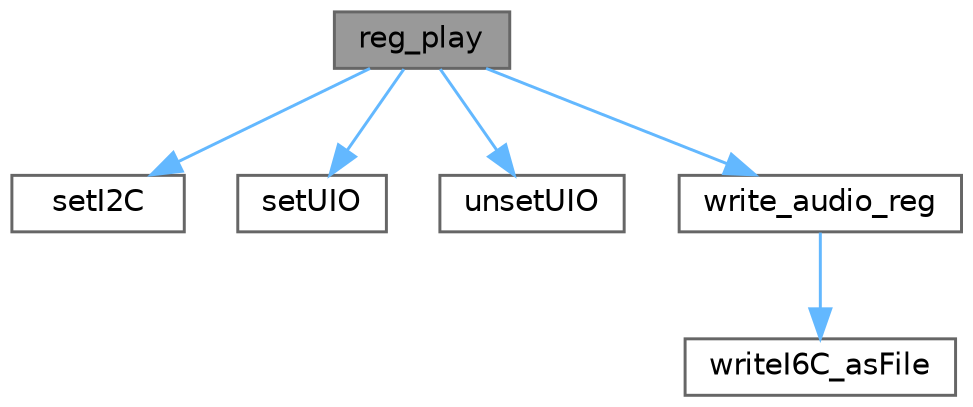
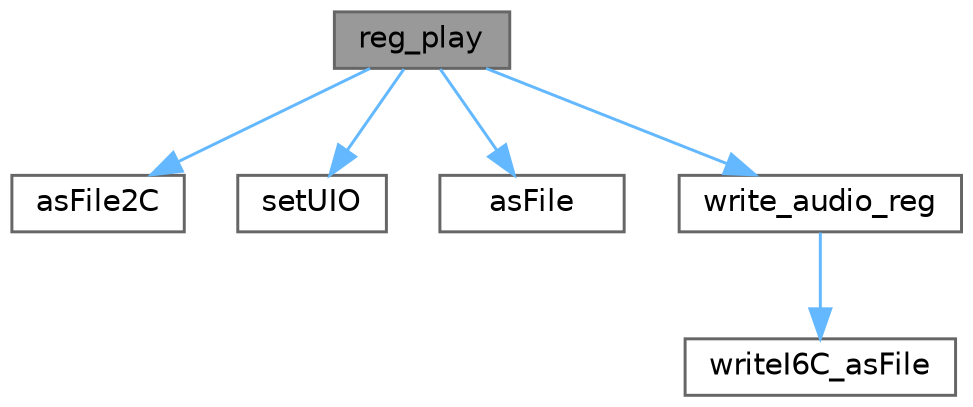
(98, 204) -> (98, 204)
(532, 204) -> (532, 204)
